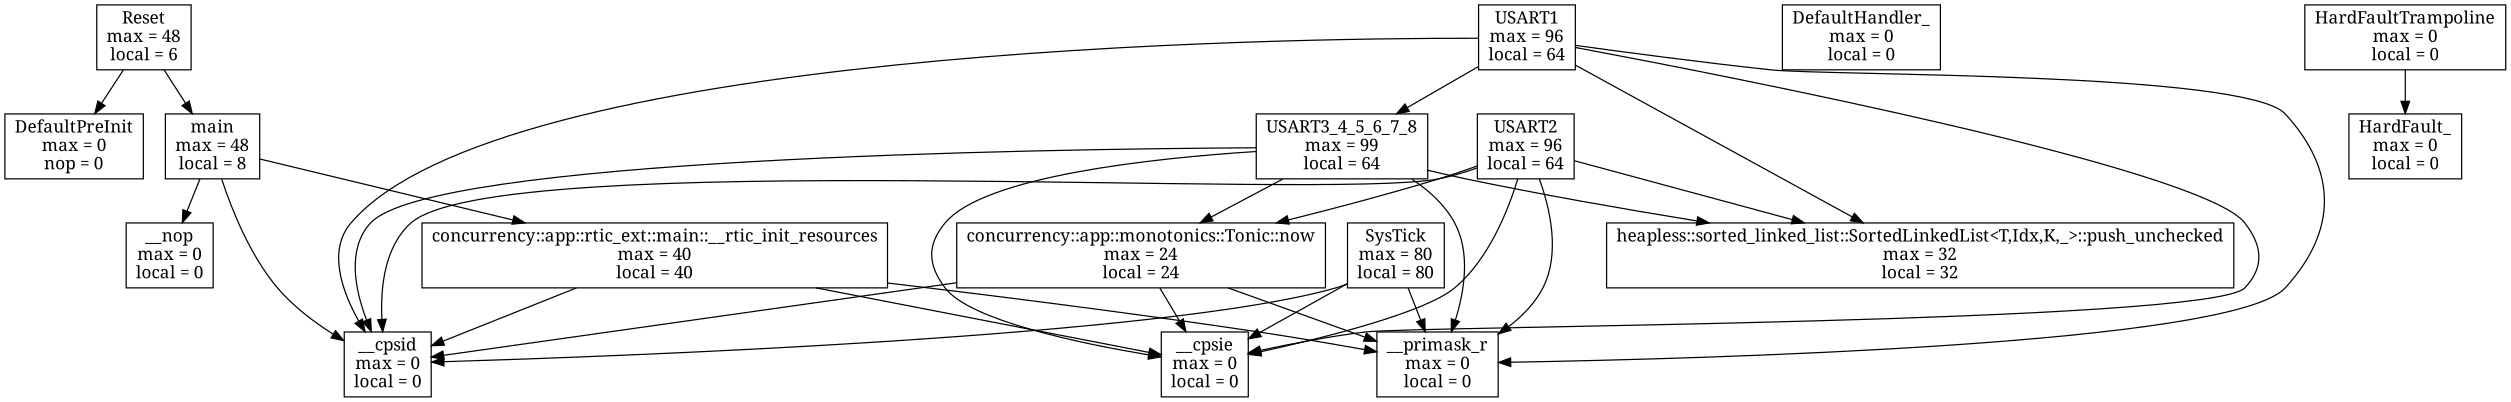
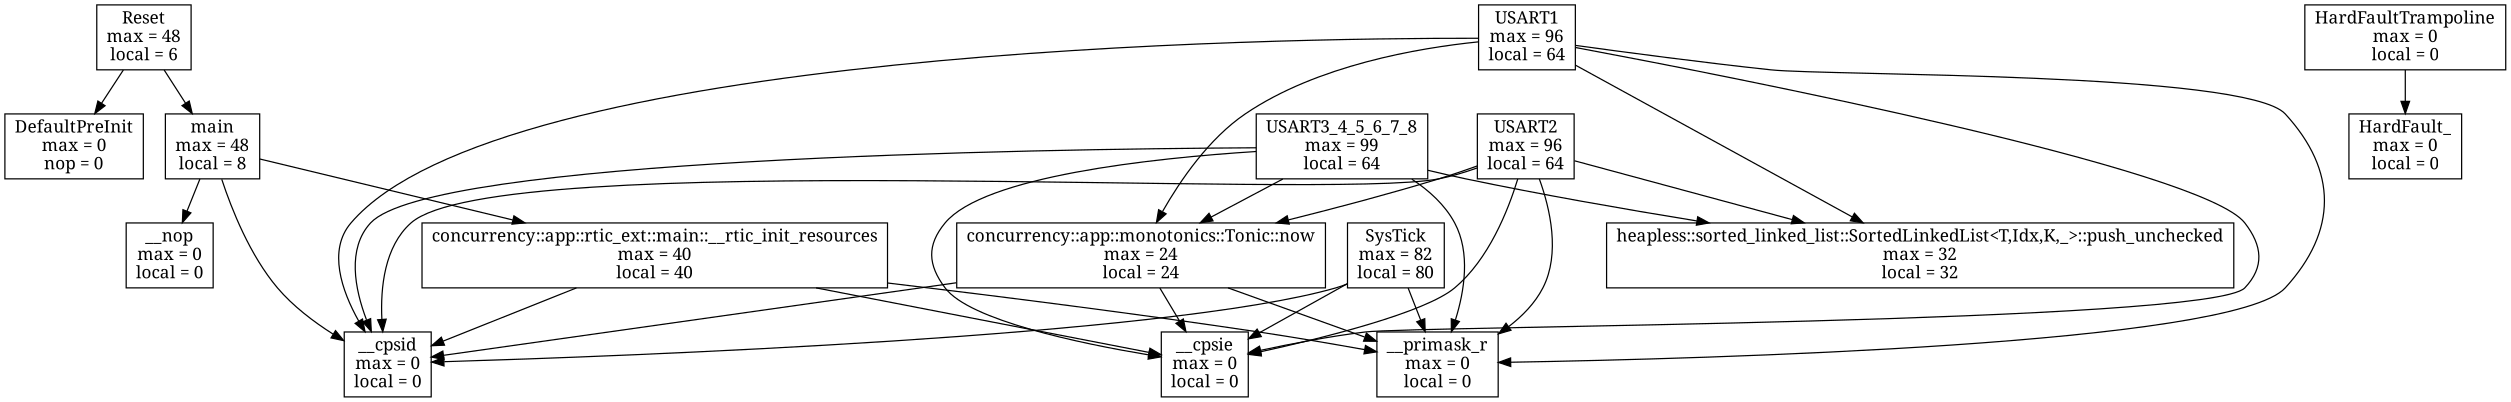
(1861, 37) -> none
(1443, 87) -> (1297, 86)
(1396, 255) -> (1396, 255)
